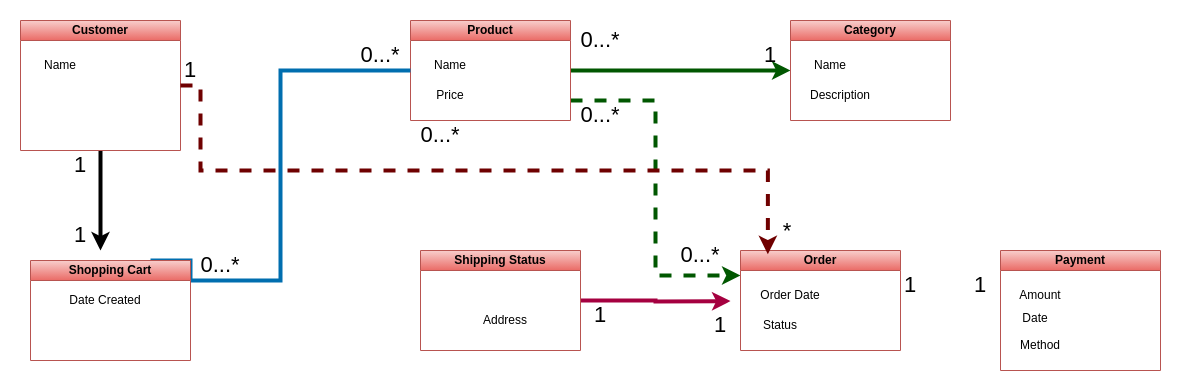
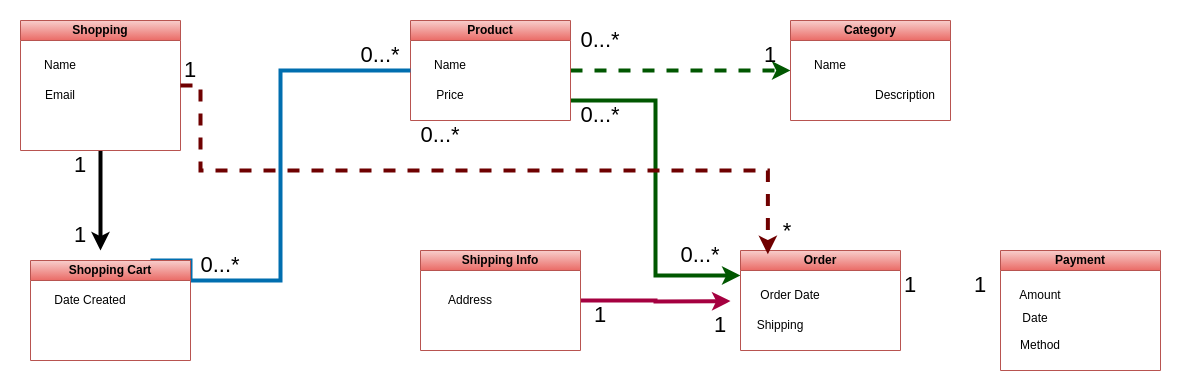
(101, 31) -> (101, 31)
(588, 71) -> (588, 71)
none -> (61, 96)
(841, 96) -> (906, 96)
(656, 105) -> (656, 105)
(501, 261) -> (501, 261)
(106, 301) -> (91, 301)
(506, 321) -> (471, 301)
(781, 326) -> (781, 326)
